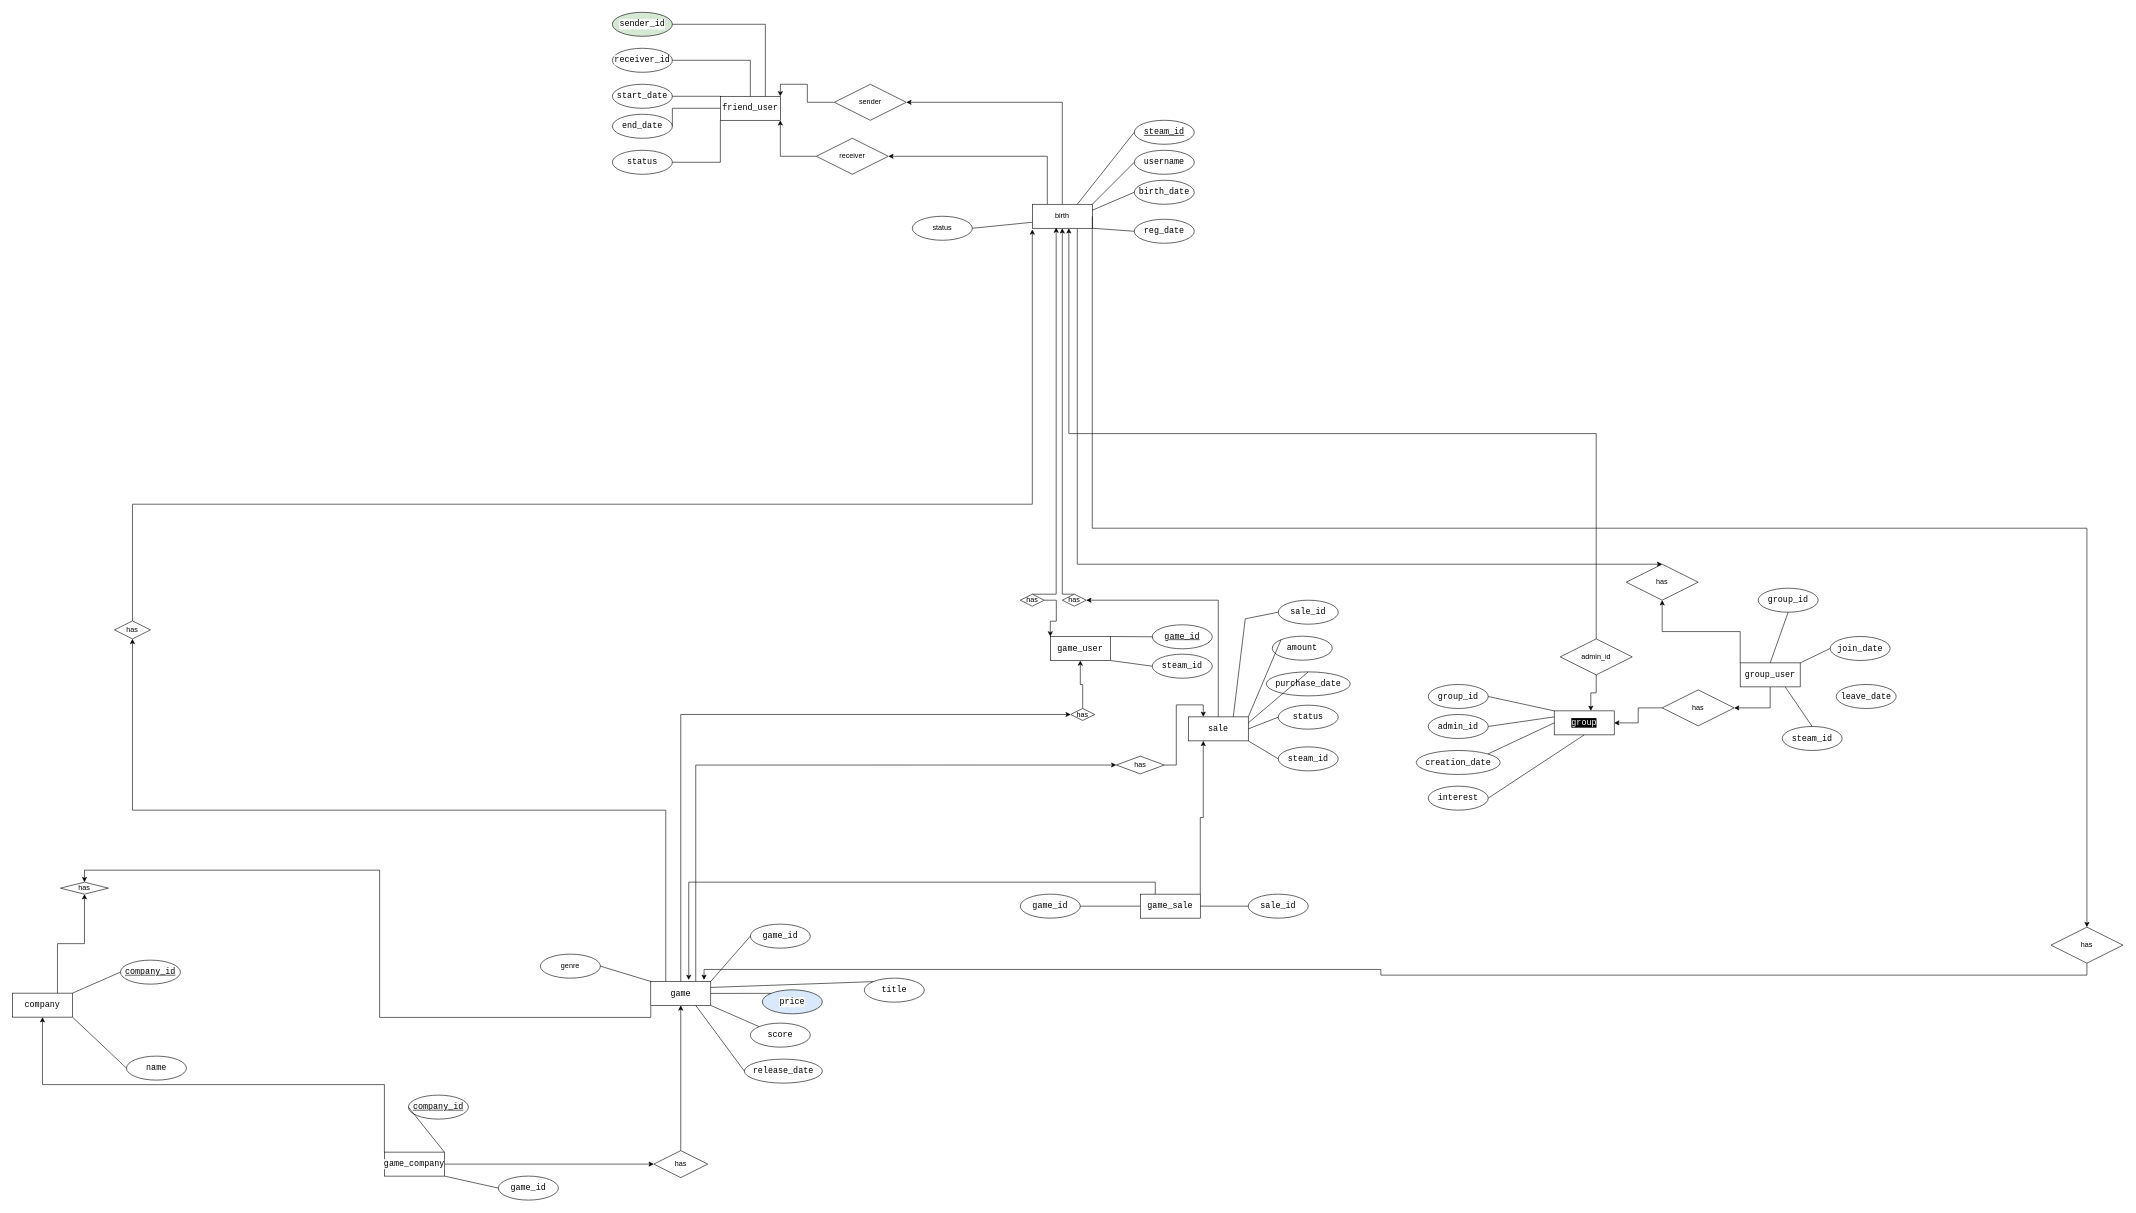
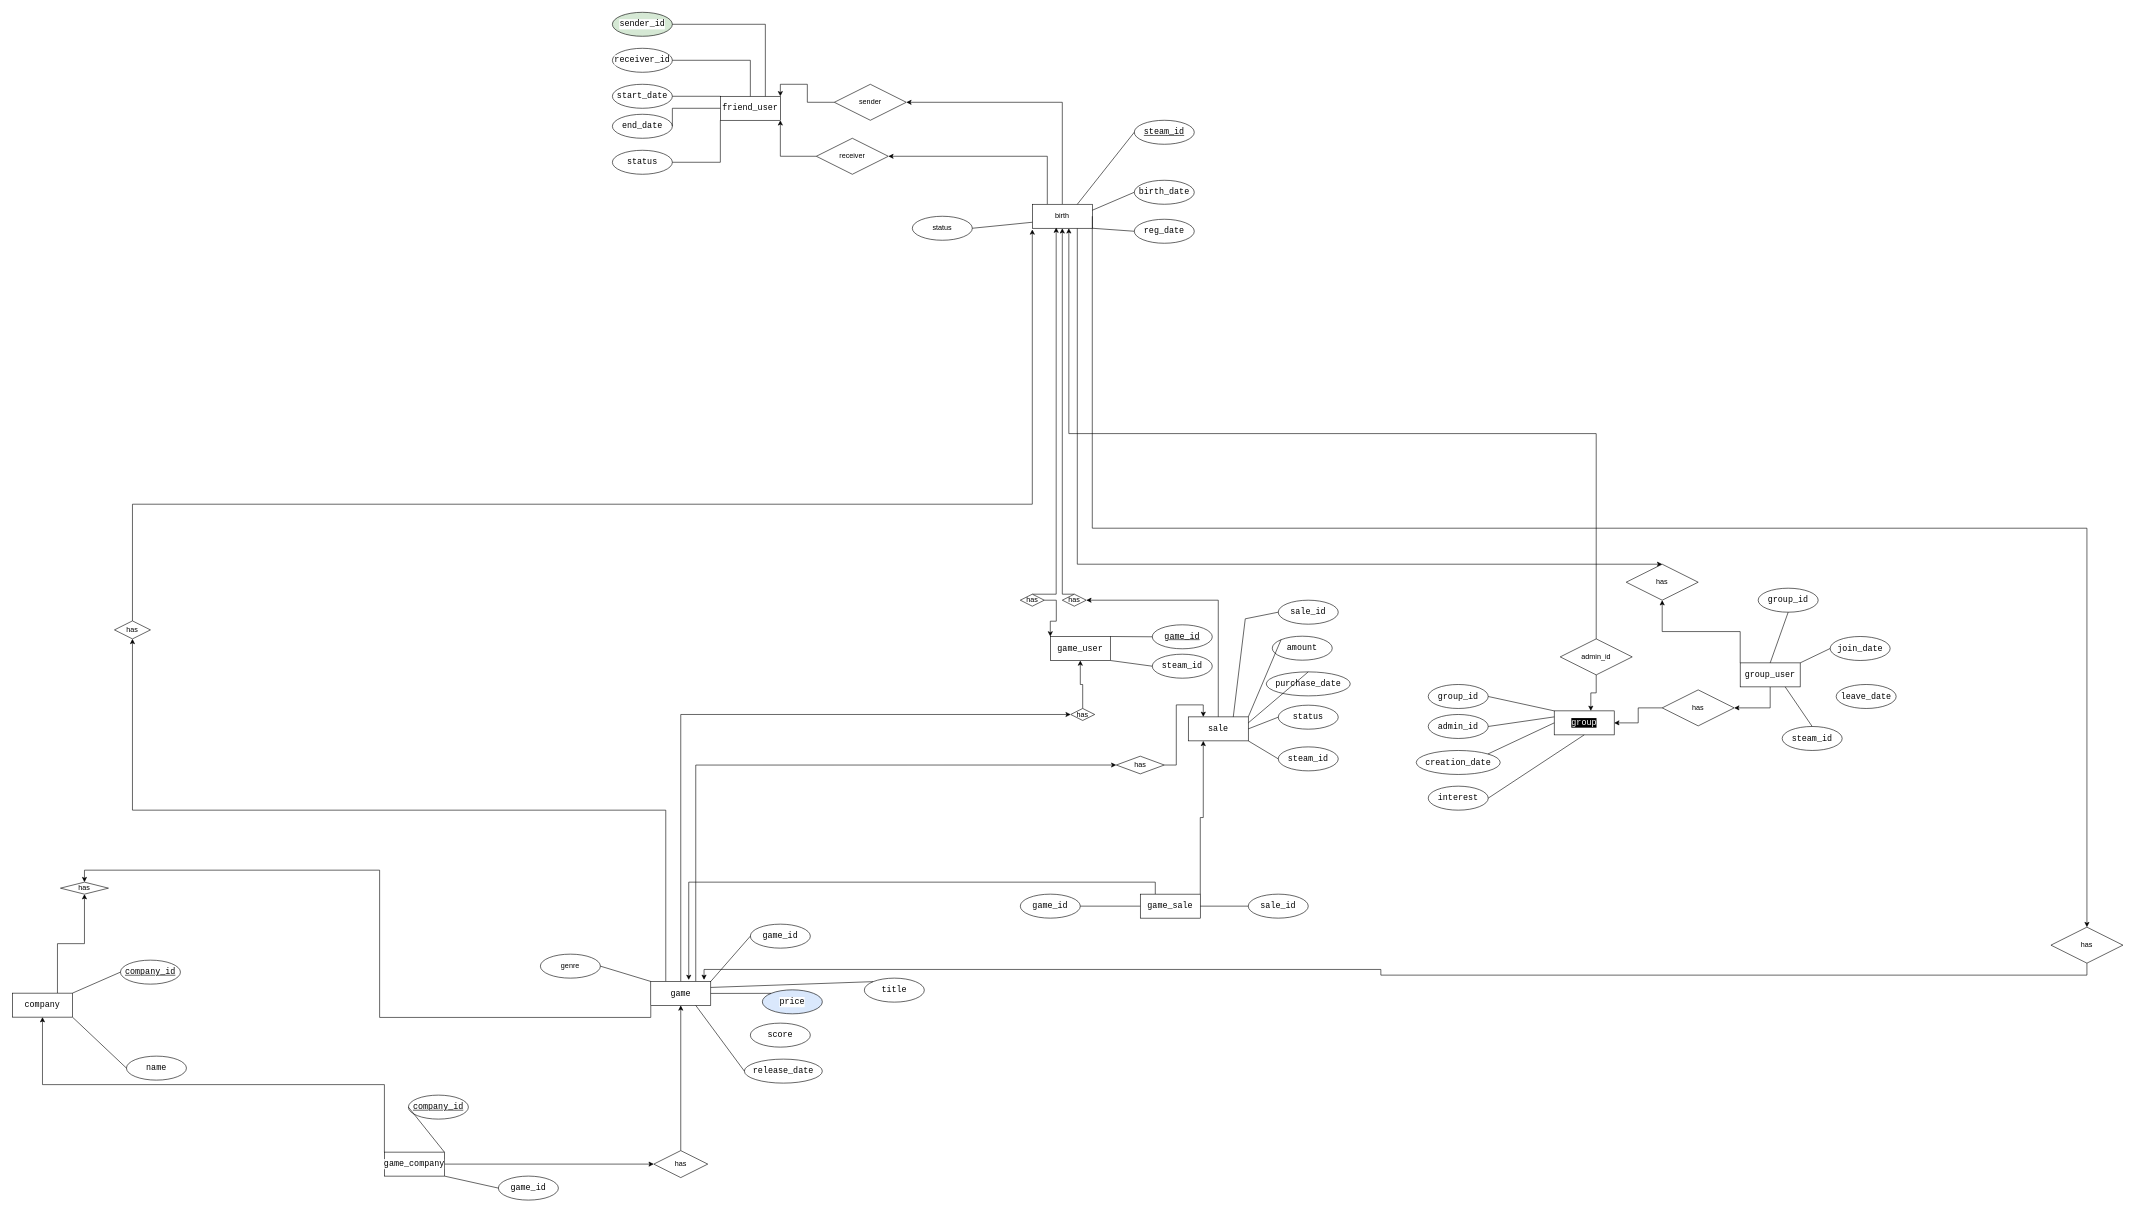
(1164, 162) -> none
(1114, 183) -> none
(735, 1016) -> none
